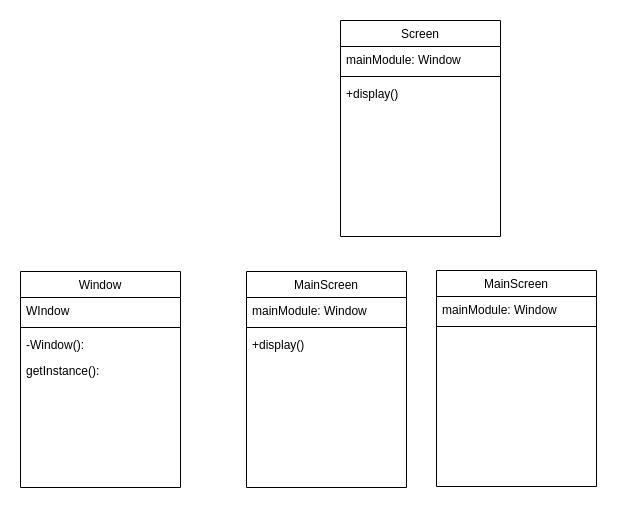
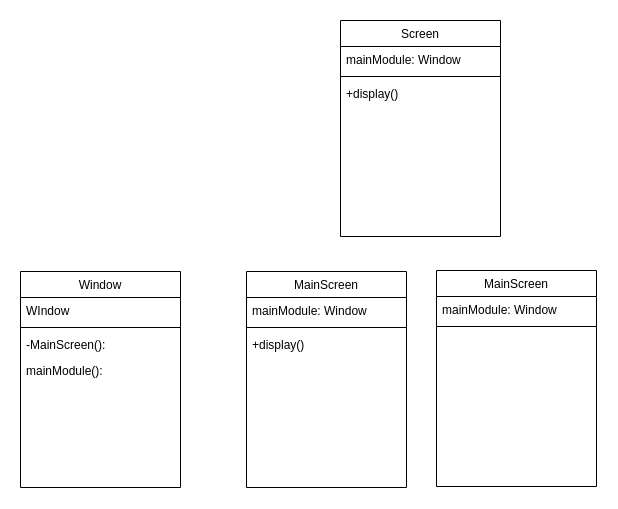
(56, 345) -> (70, 345)
(71, 371) -> (65, 371)
